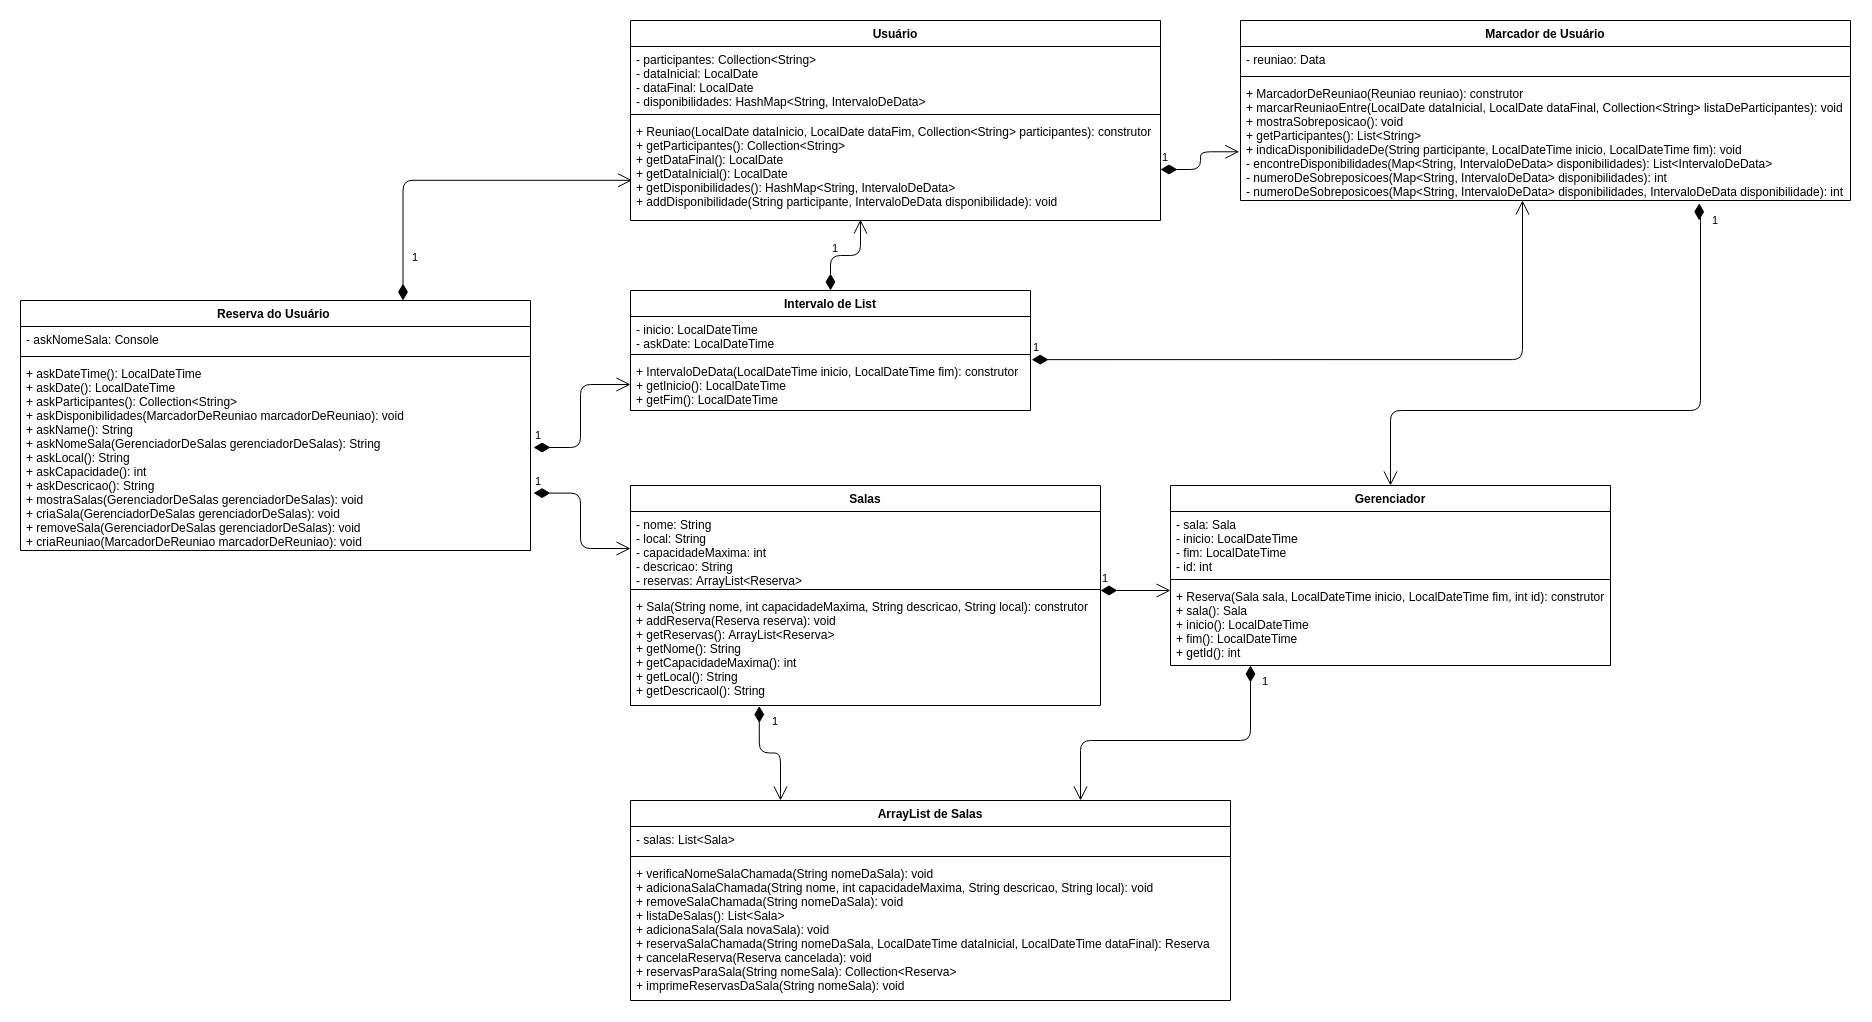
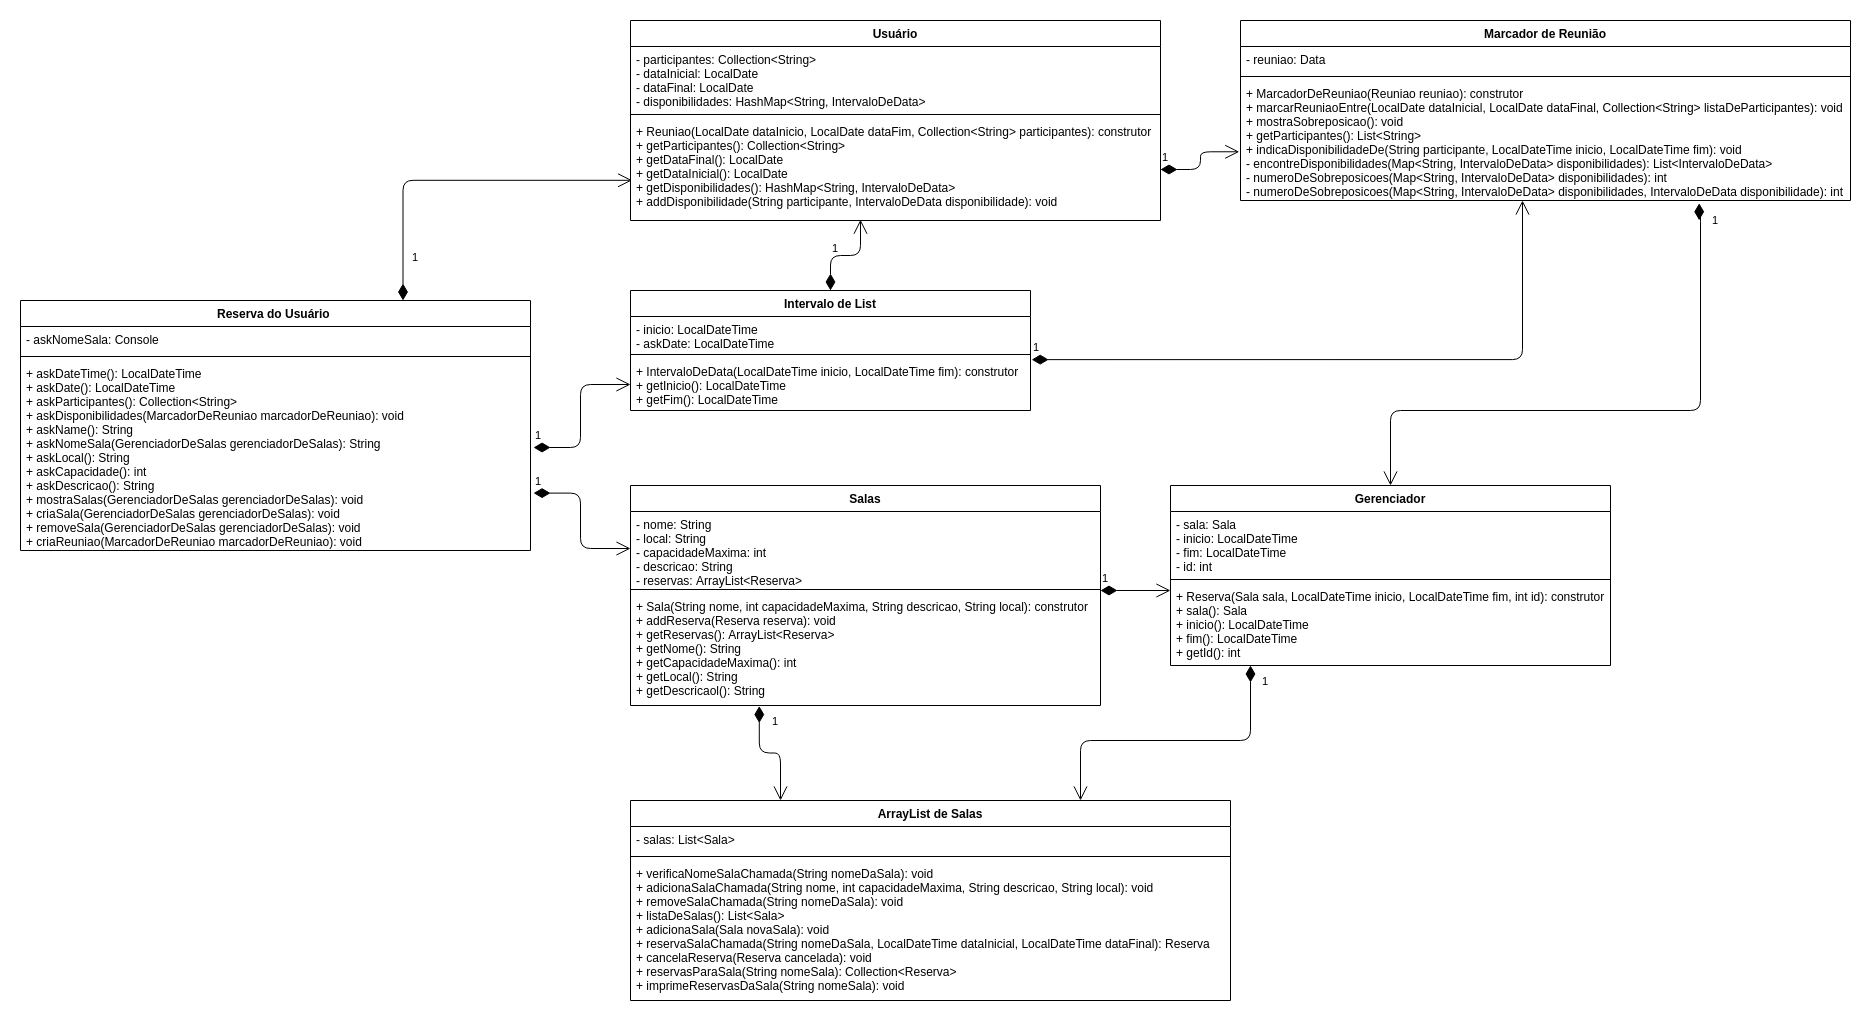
(1545, 34) -> (1545, 34)
